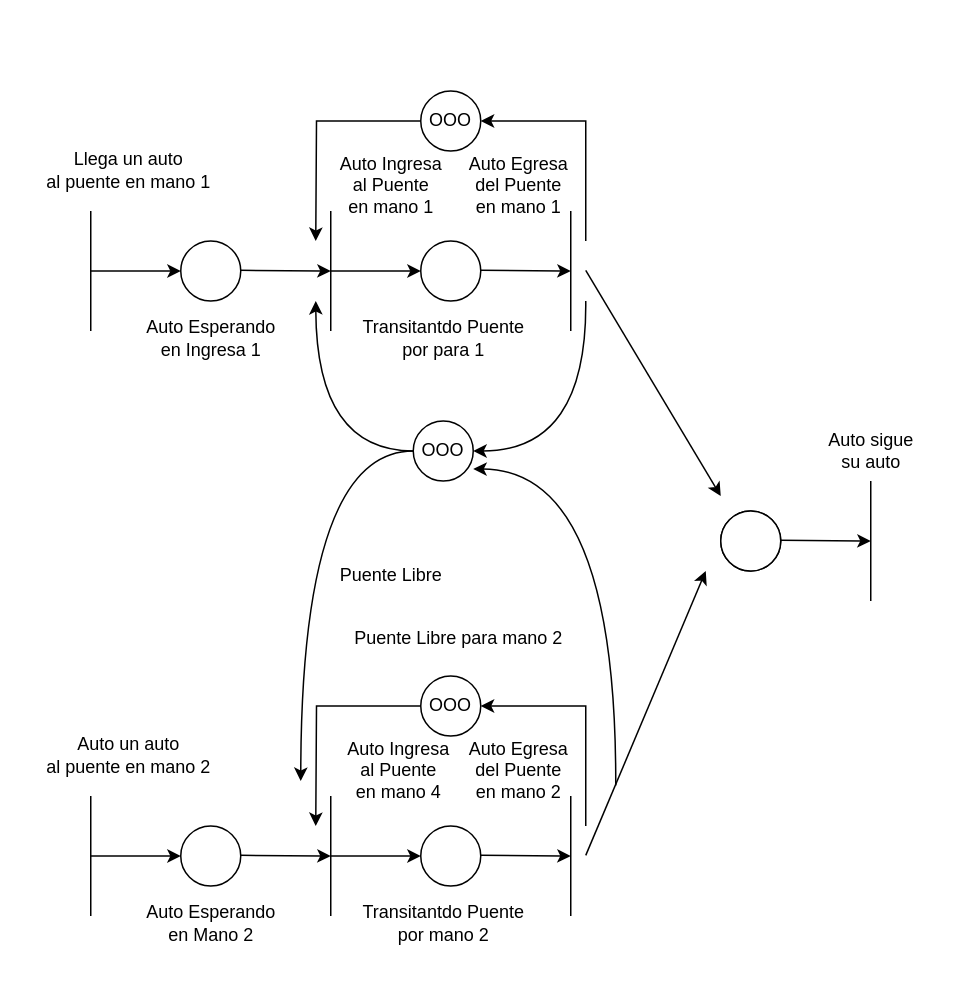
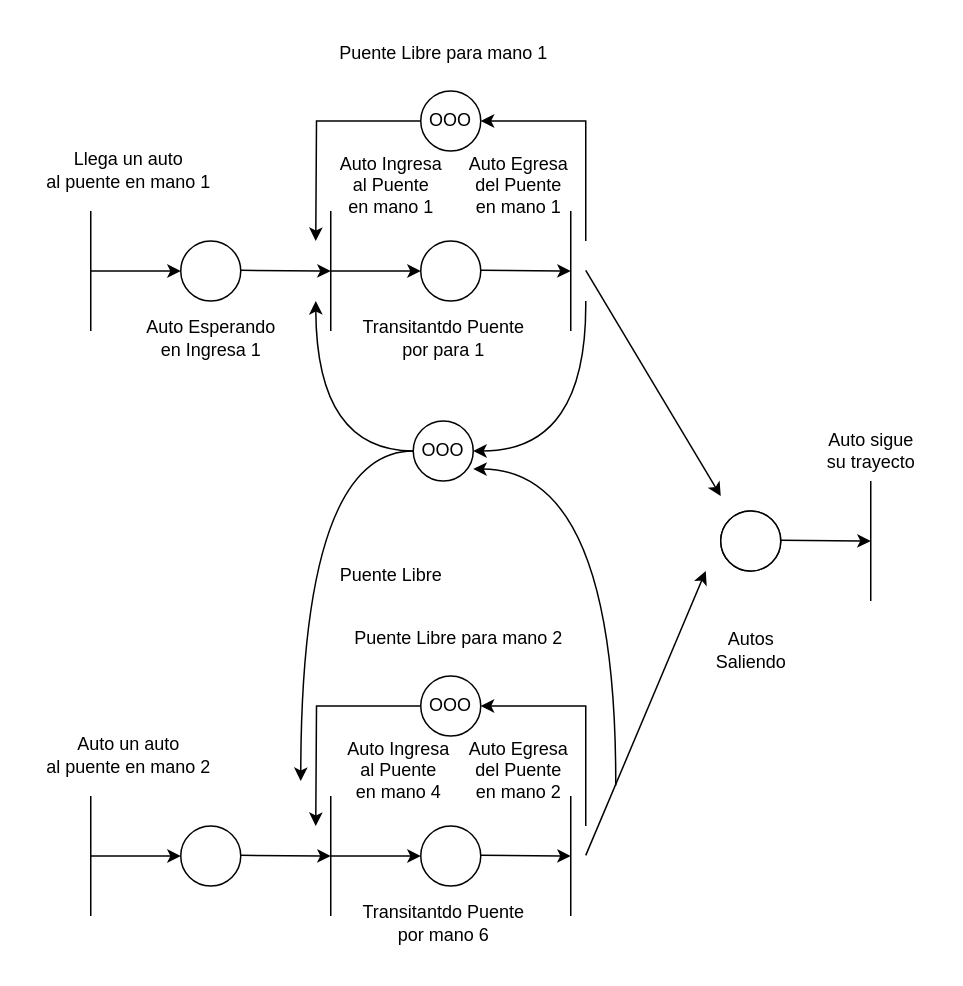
none -> (443, 53)
(872, 451) -> (872, 451)
none -> (751, 650)
(211, 923) -> none
(444, 923) -> (444, 923)
